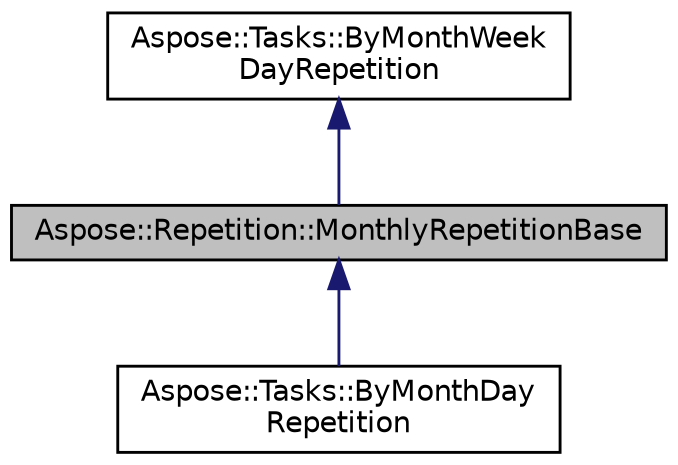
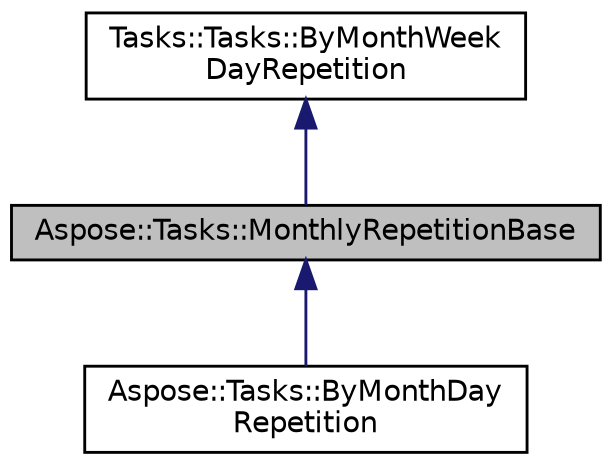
(339, 56) -> (306, 56)
(339, 233) -> (306, 233)
